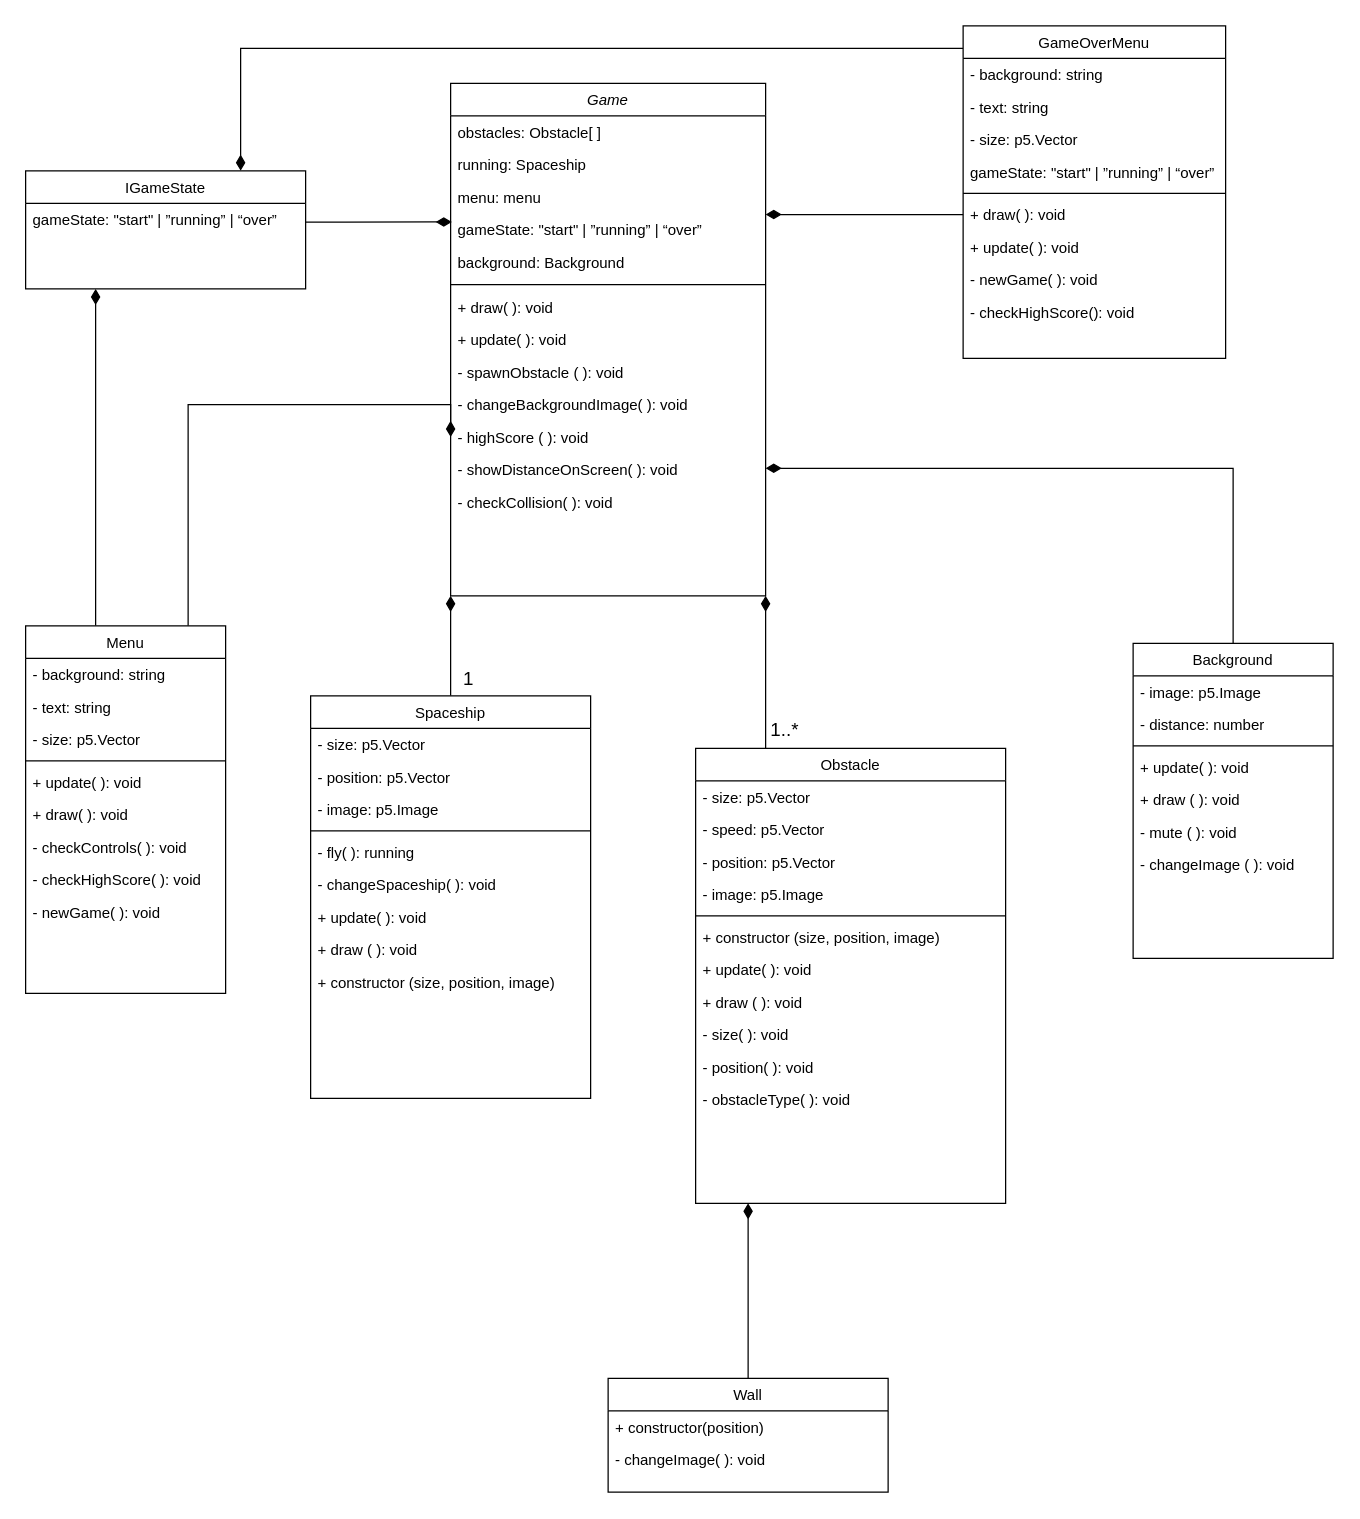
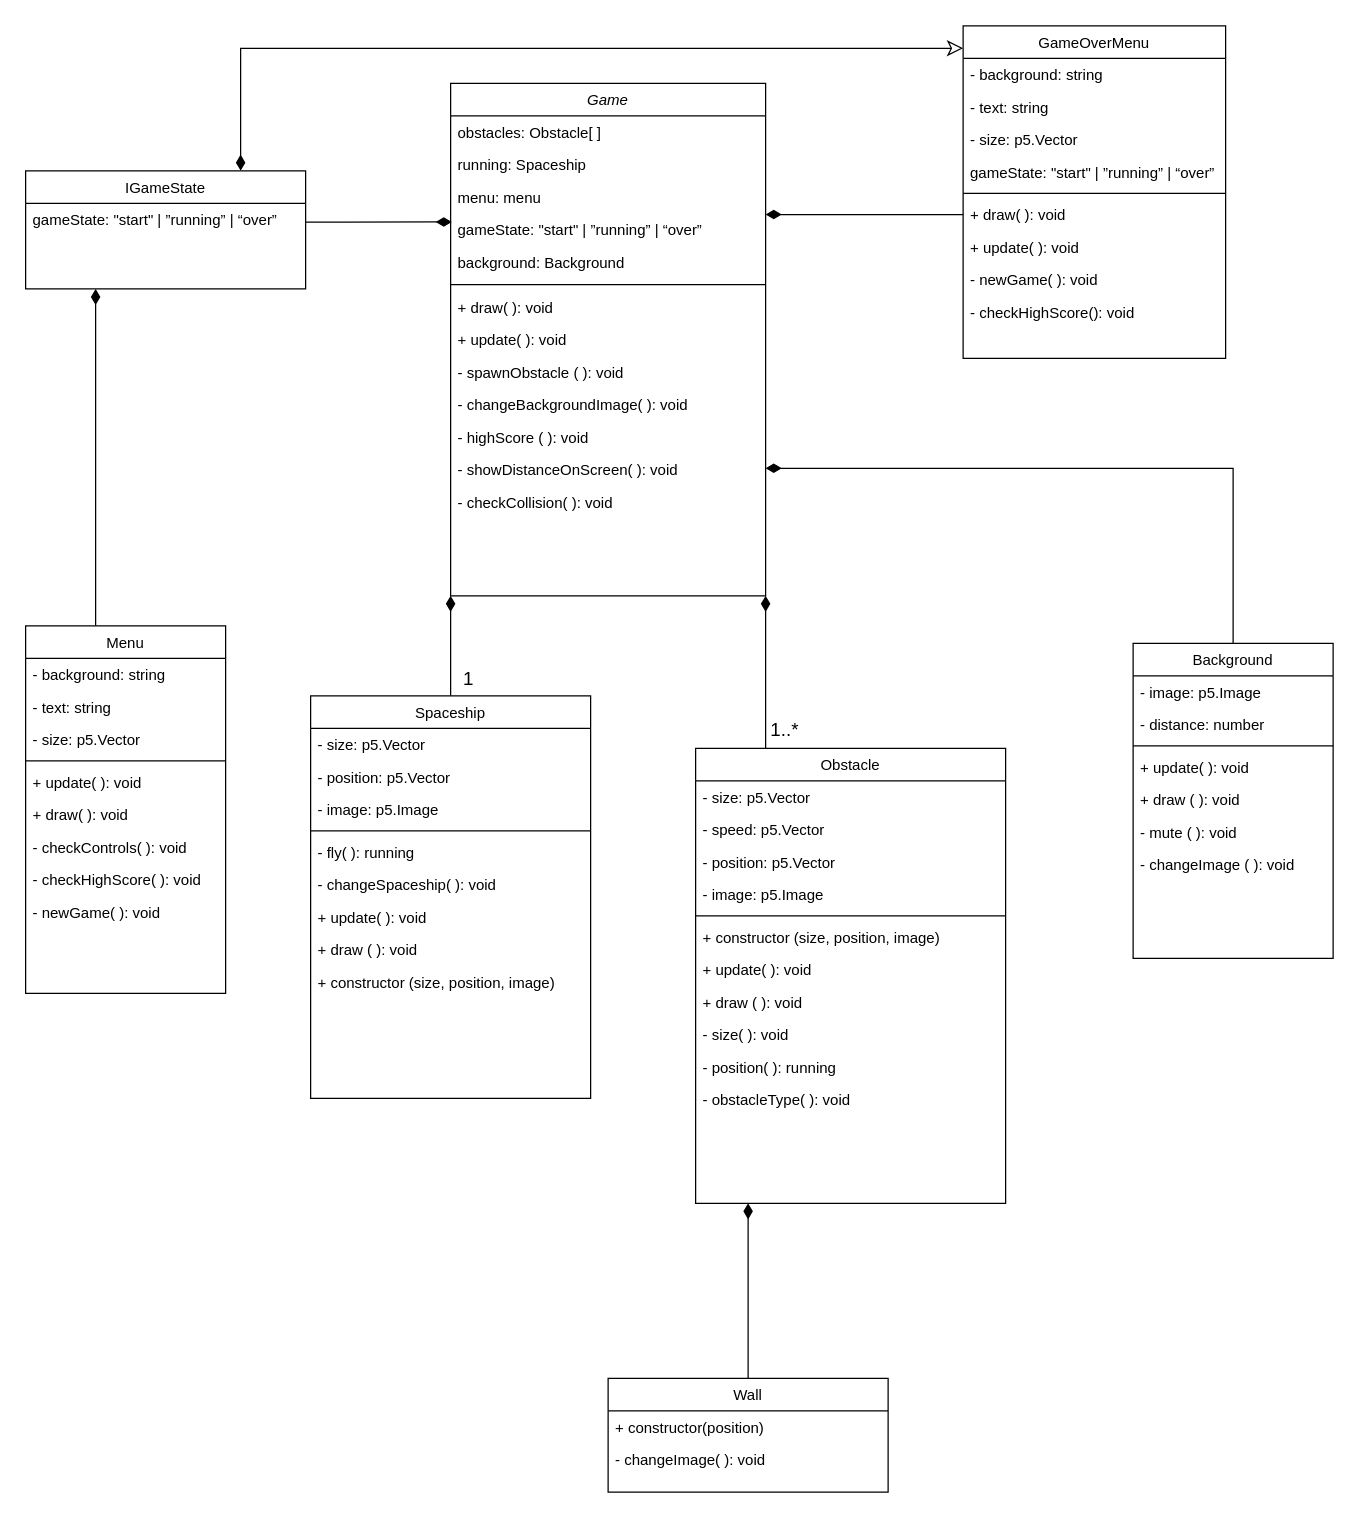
(955, 48) -> (949, 48)
(207, 404) -> none
(769, 1068) -> (781, 1068)
